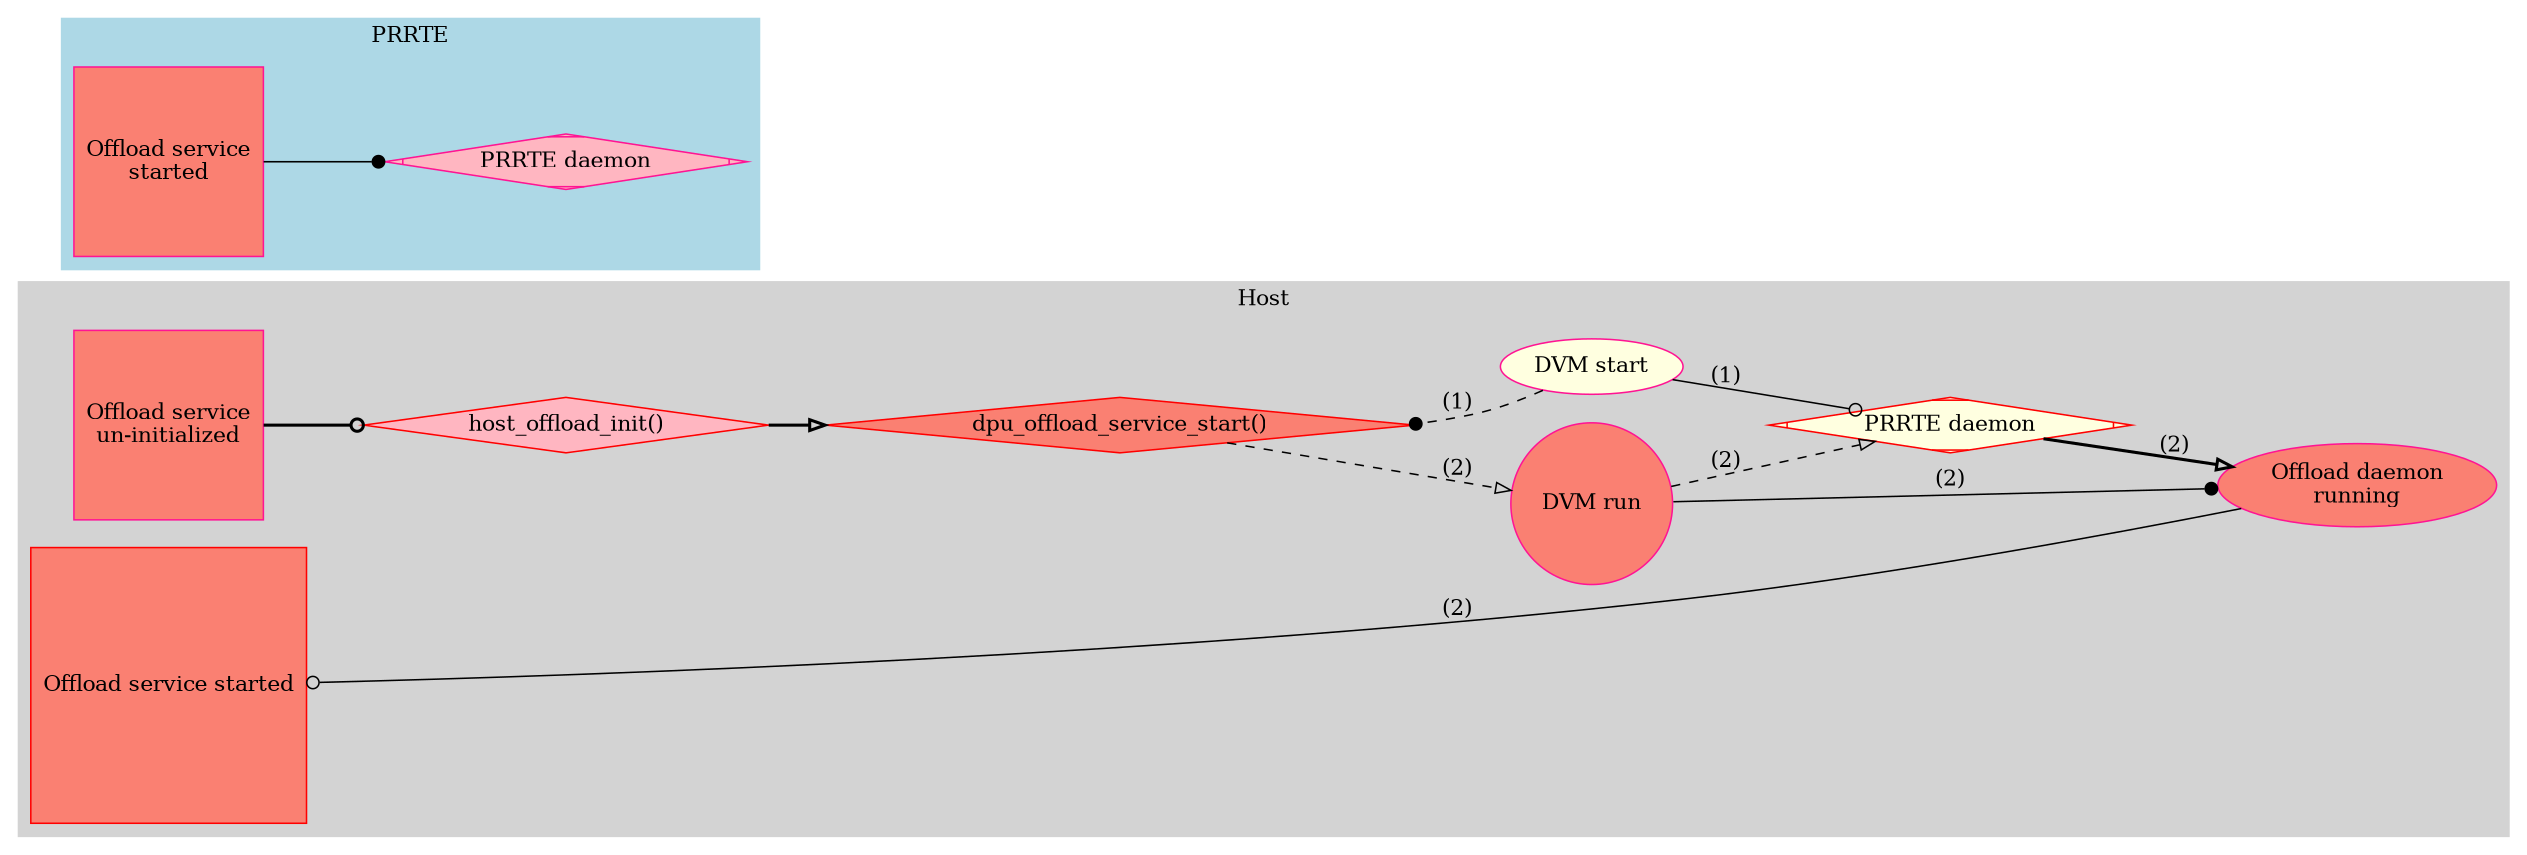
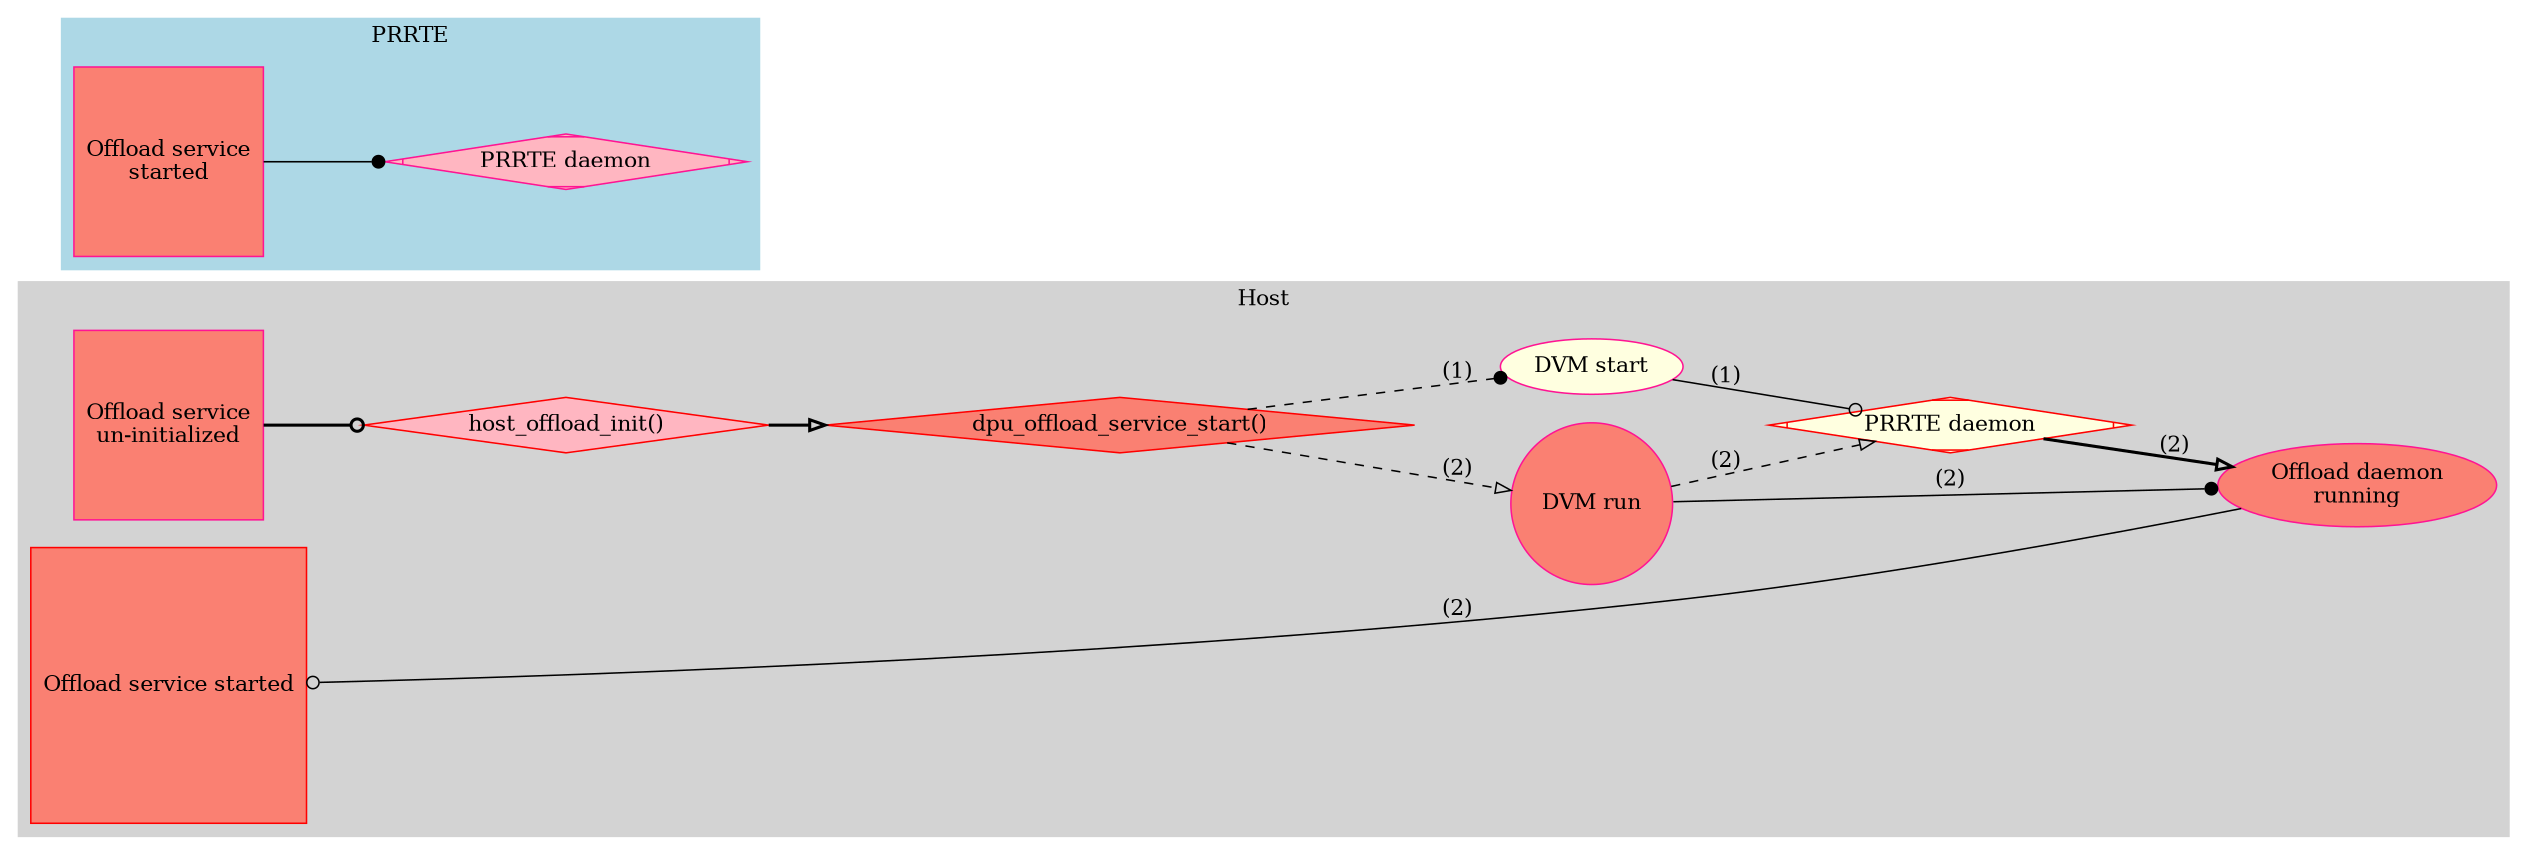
(1484, 412) -> (1371, 394)
